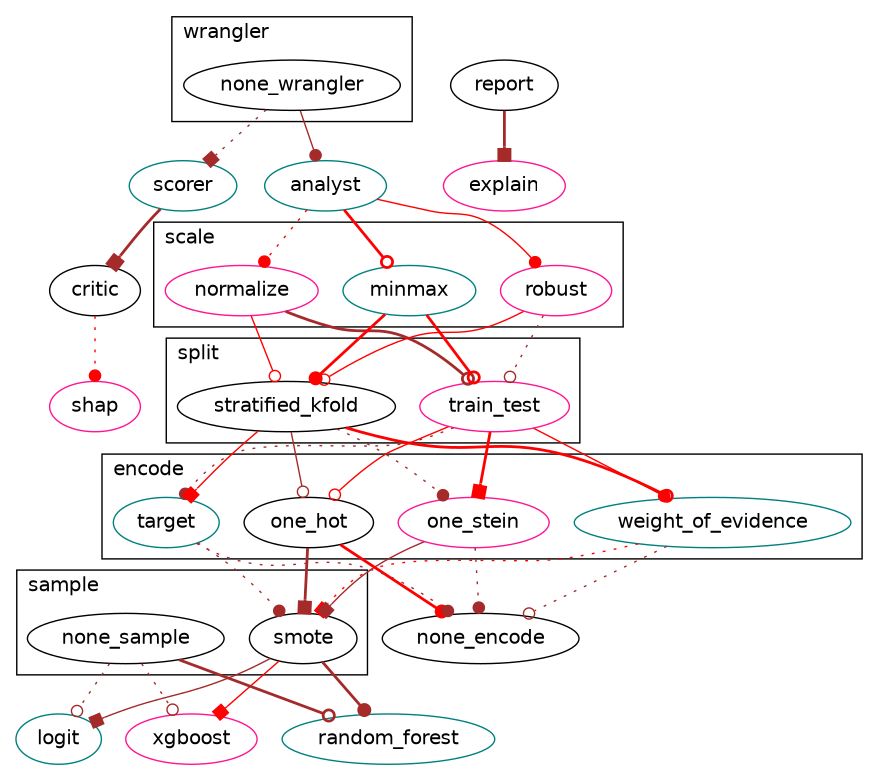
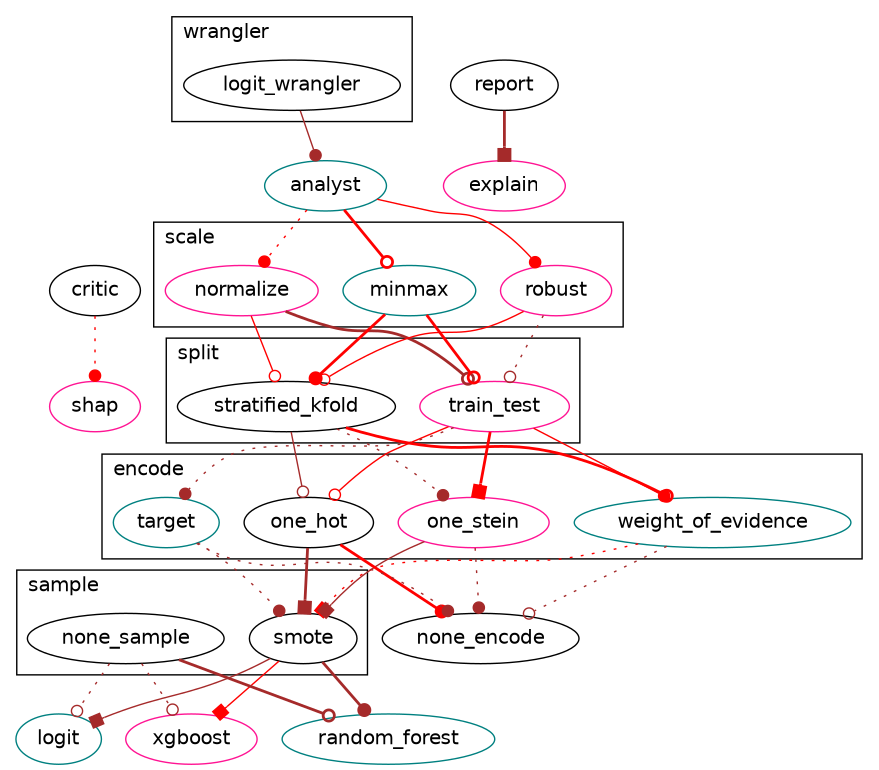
(292, 85) -> (292, 85)
(183, 186) -> none
(227, 459) -> none
